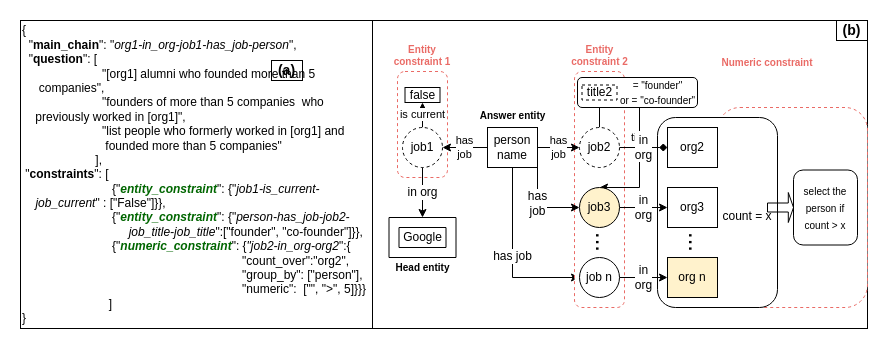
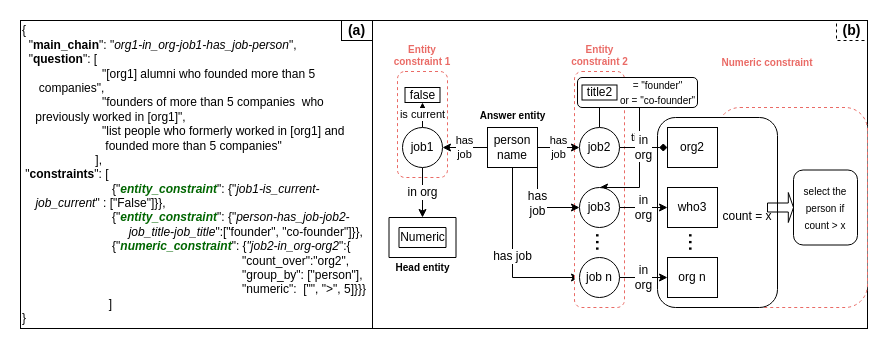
(852, 31) -> (852, 31)
(287, 71) -> (357, 31)
(600, 93) -> (600, 93)
(423, 148) -> (423, 148)
(600, 148) -> (600, 148)
(600, 208) -> (600, 208)
(693, 208) -> (693, 208)
(423, 238) -> (423, 238)
(693, 278) -> (693, 278)
